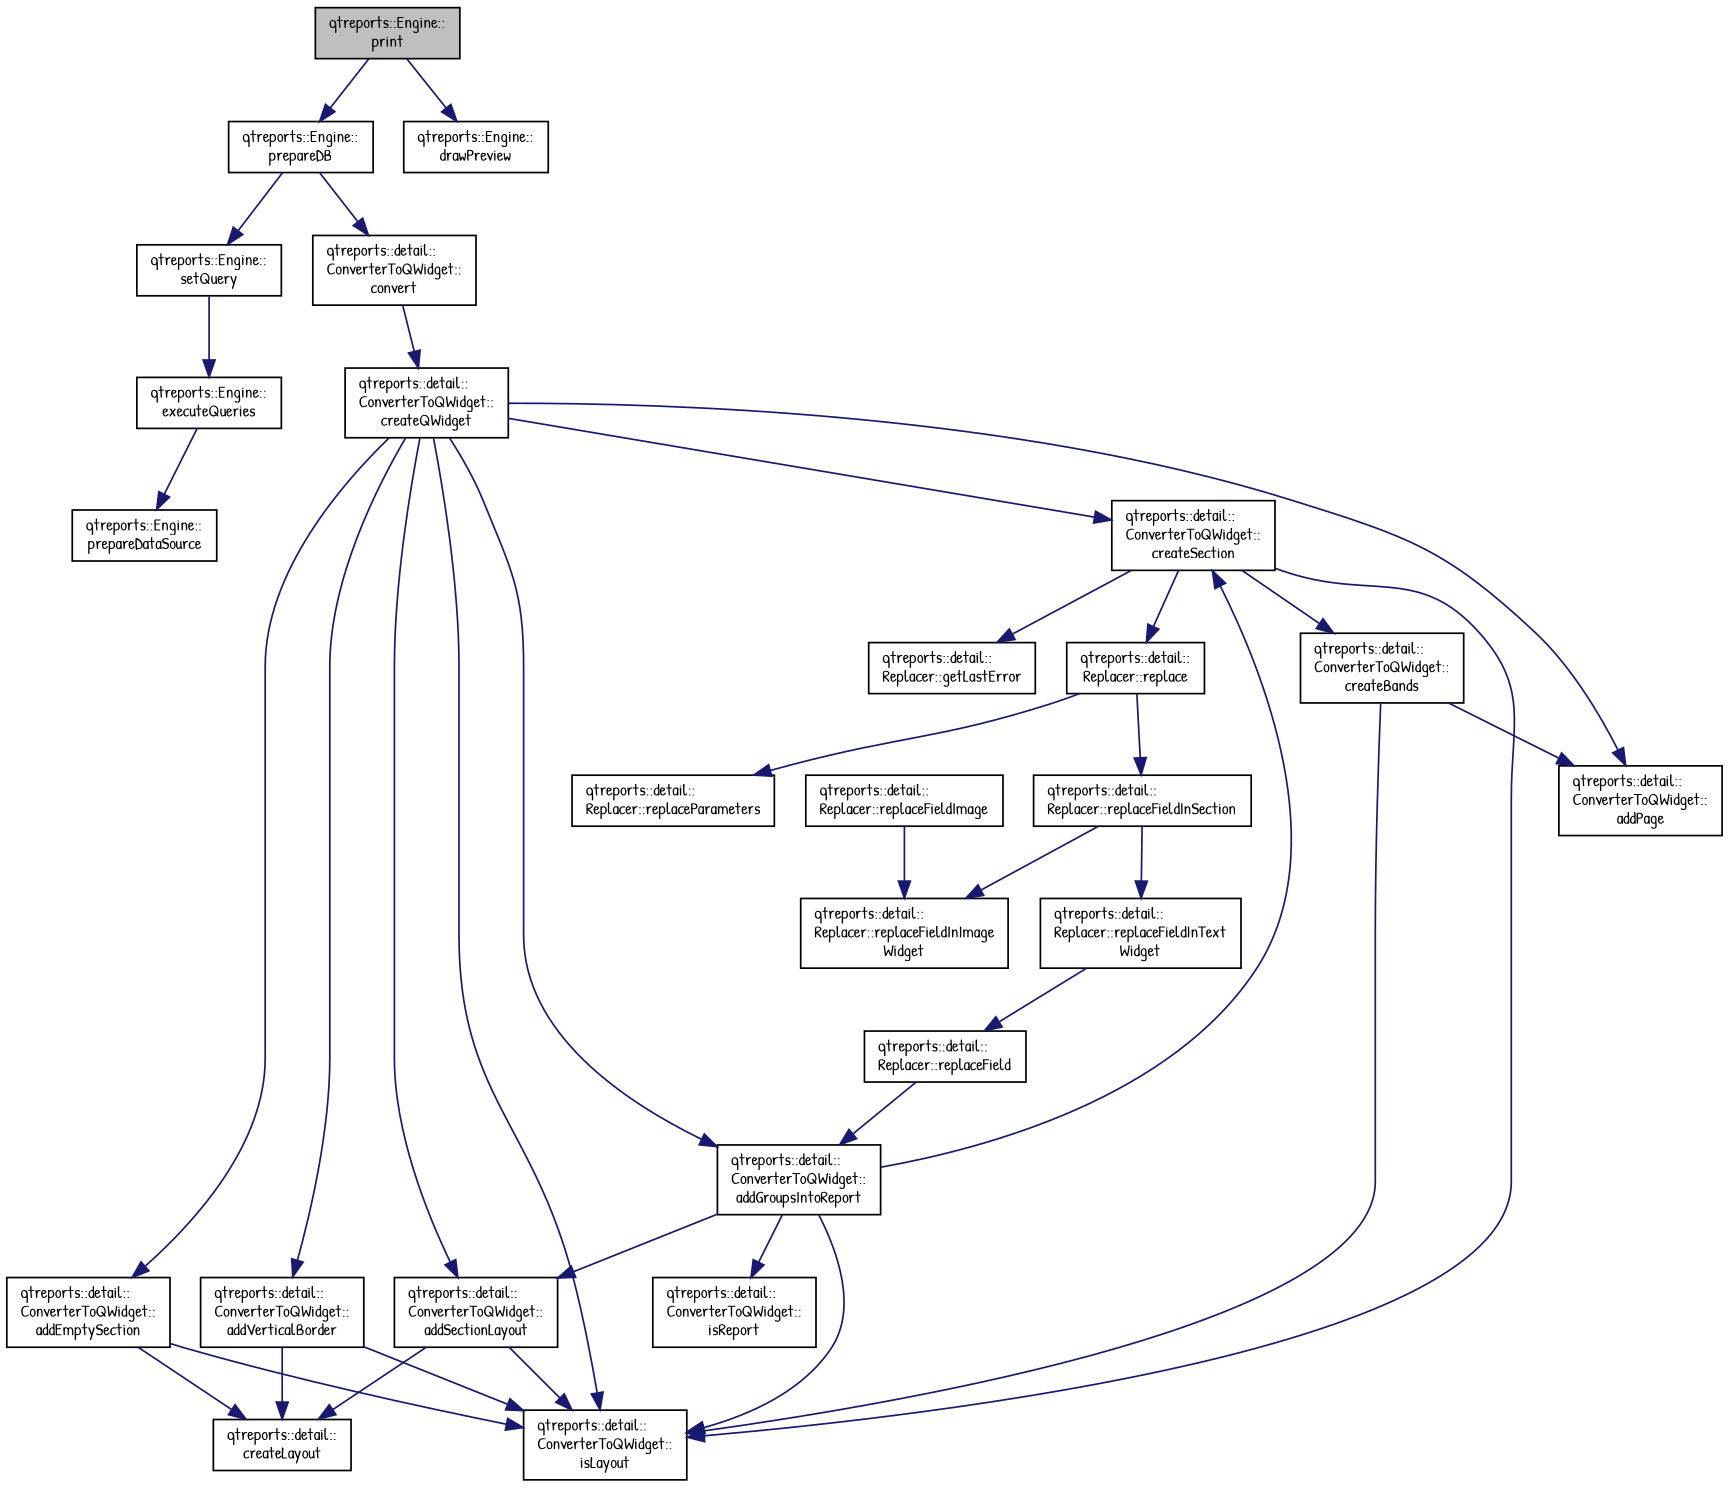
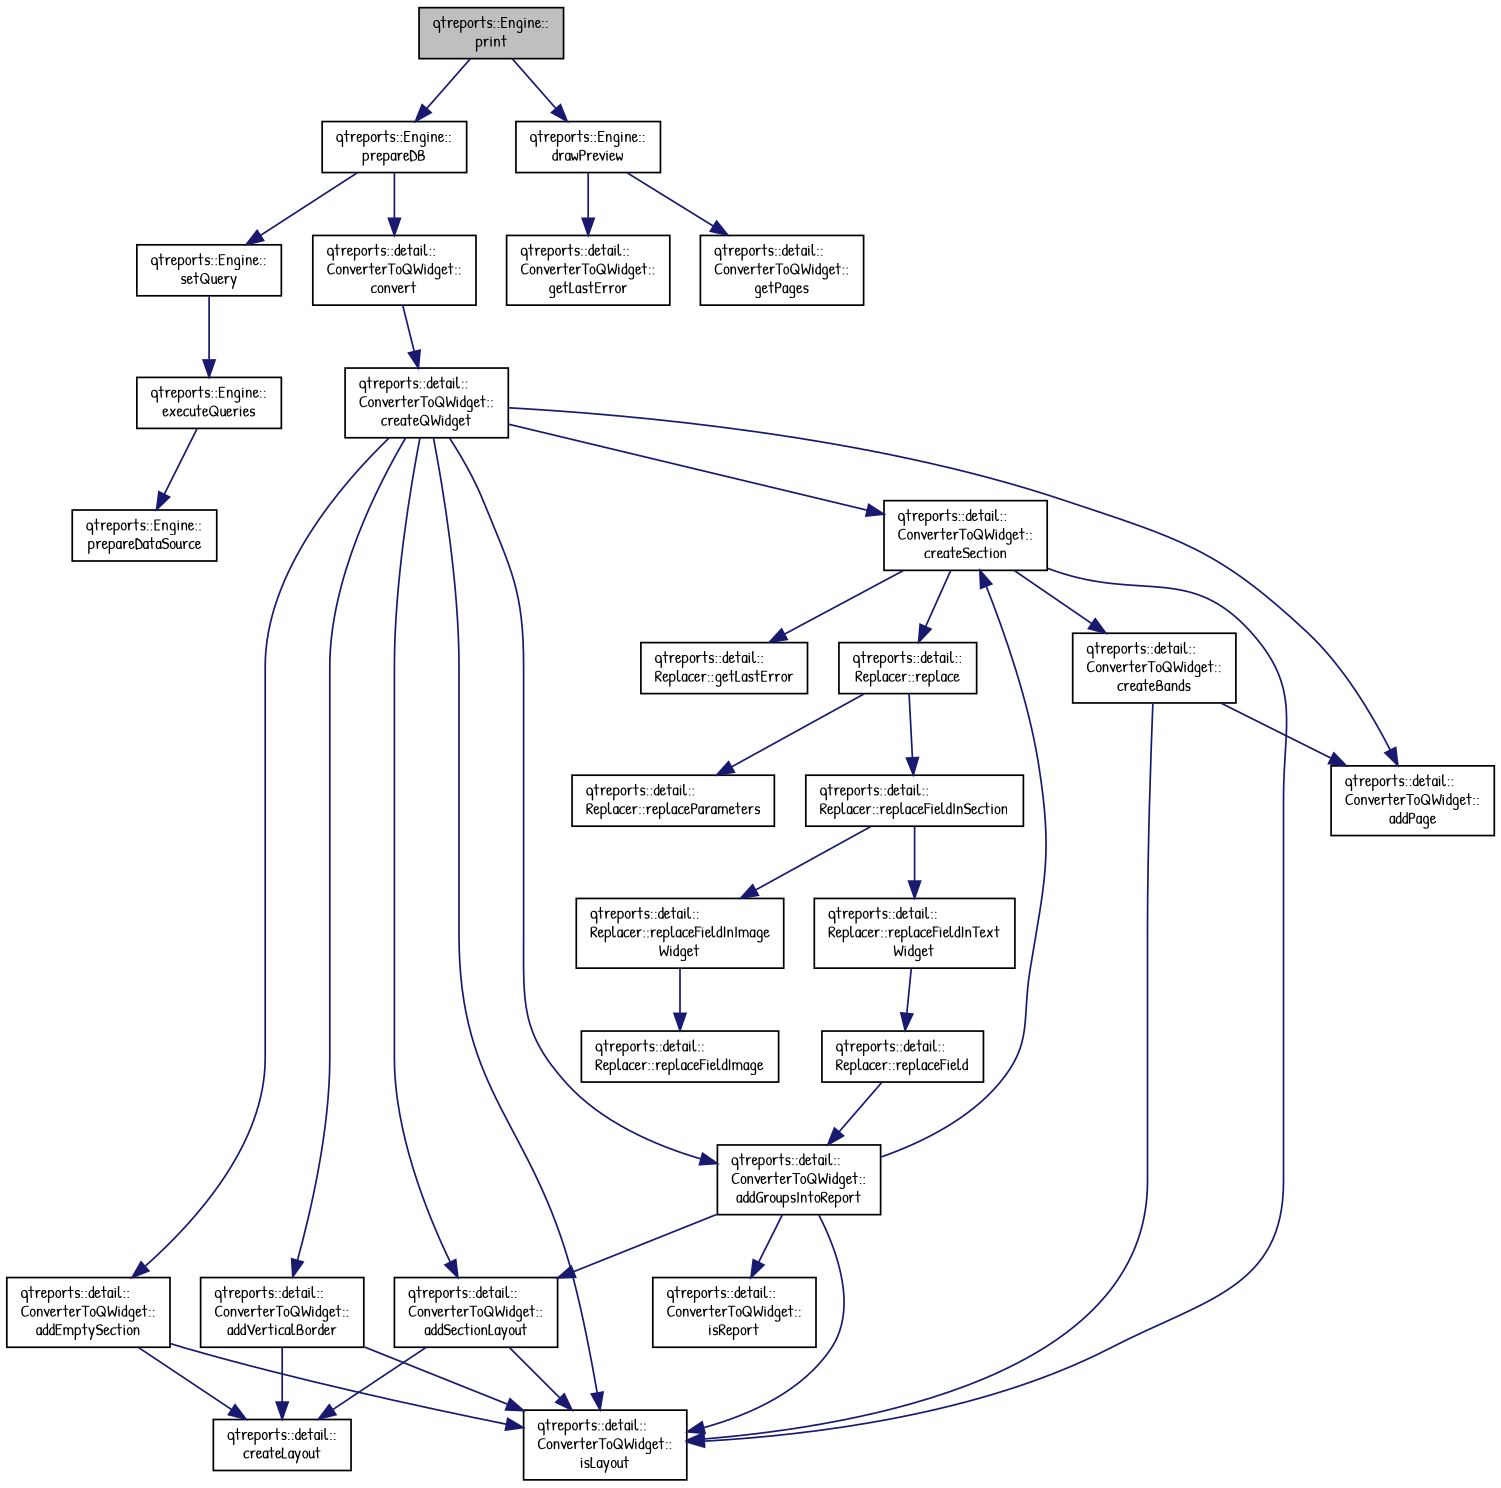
none -> (588, 270)
none -> (782, 270)
(904, 854) -> (680, 991)
